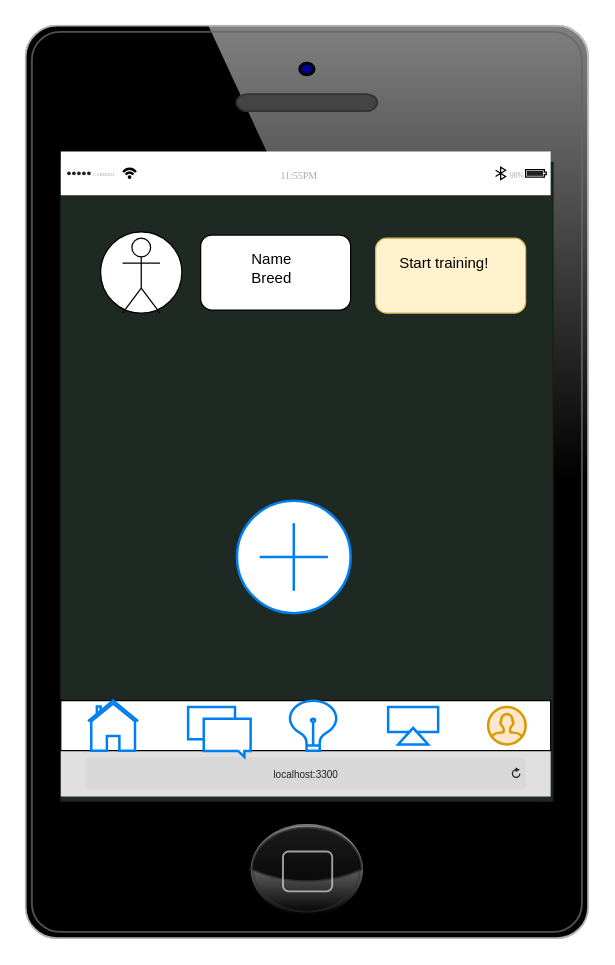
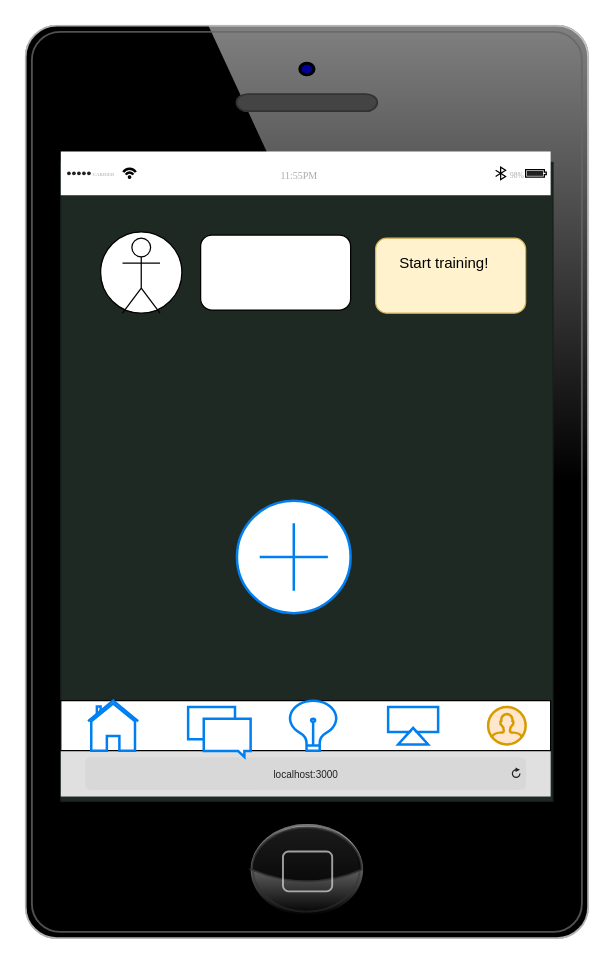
(272, 268) -> none
(306, 774) -> (306, 774)
